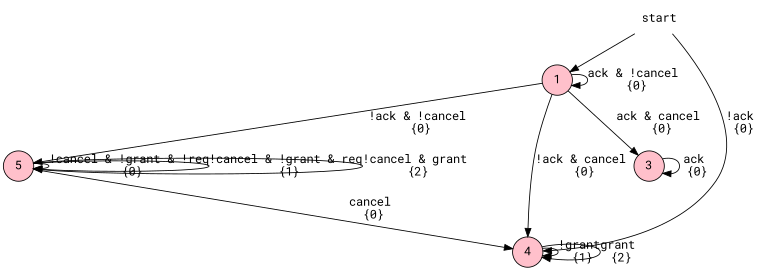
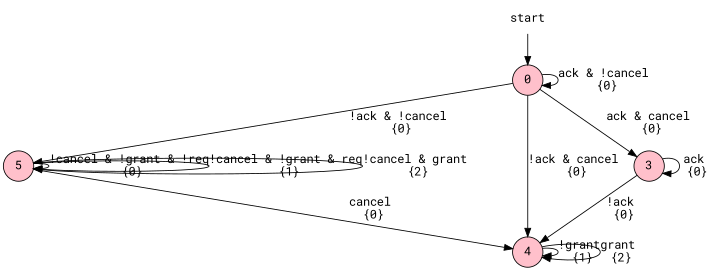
(557, 80) -> (528, 80)
(709, 188) -> (592, 206)
